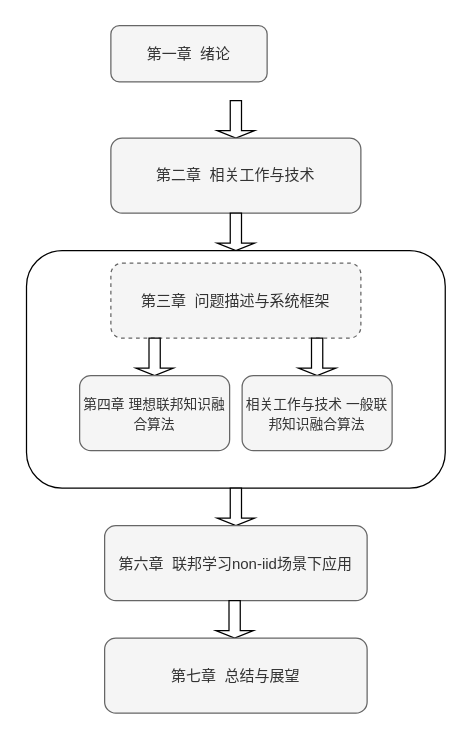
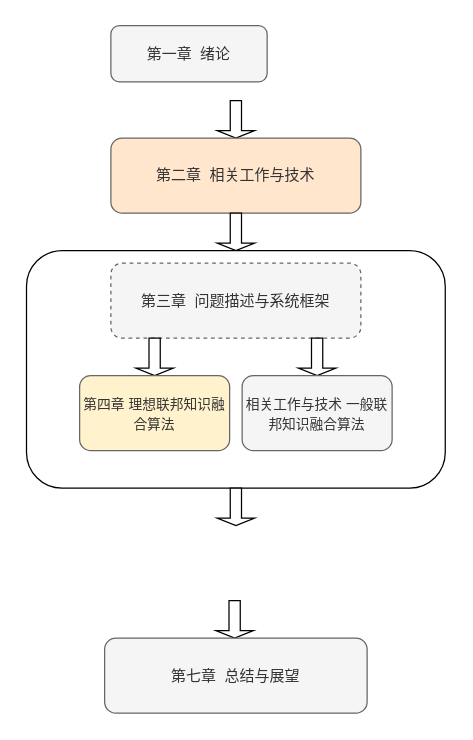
(236, 176) -> (236, 176)
(154, 413) -> (154, 413)
(236, 563) -> none
